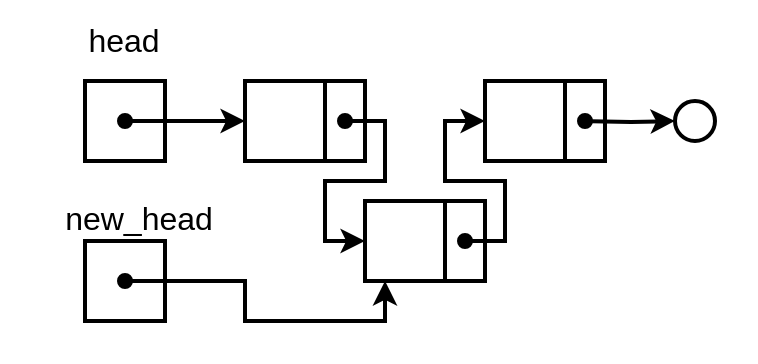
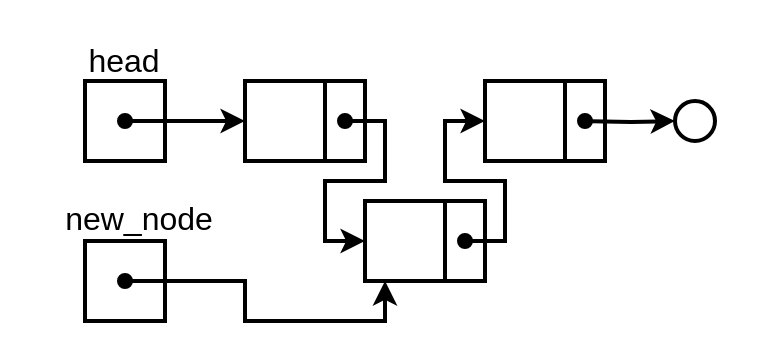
(125, 41) -> (125, 61)
(140, 219) -> (140, 219)
